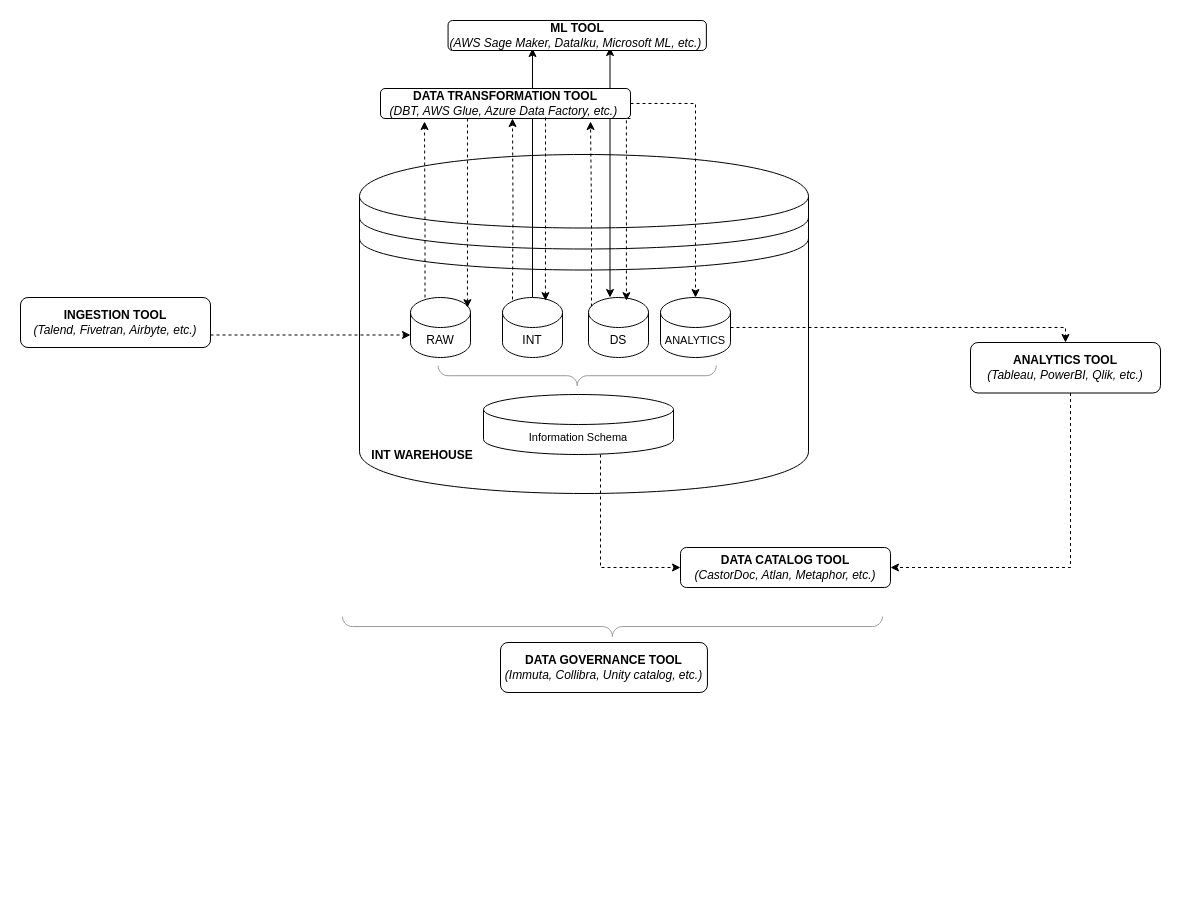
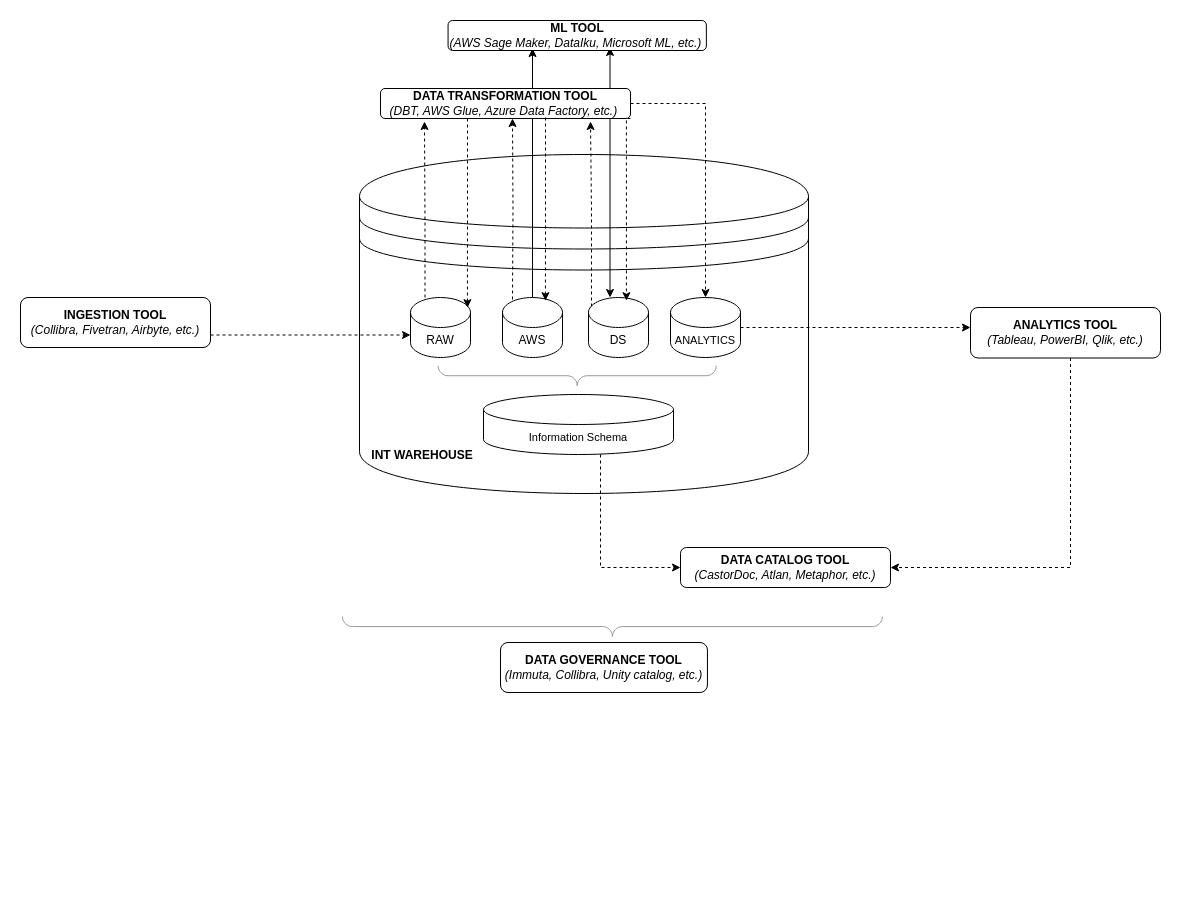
(116, 323) -> (116, 323)
(696, 328) -> (706, 328)
(533, 341) -> (533, 341)
(1066, 368) -> (1066, 333)
